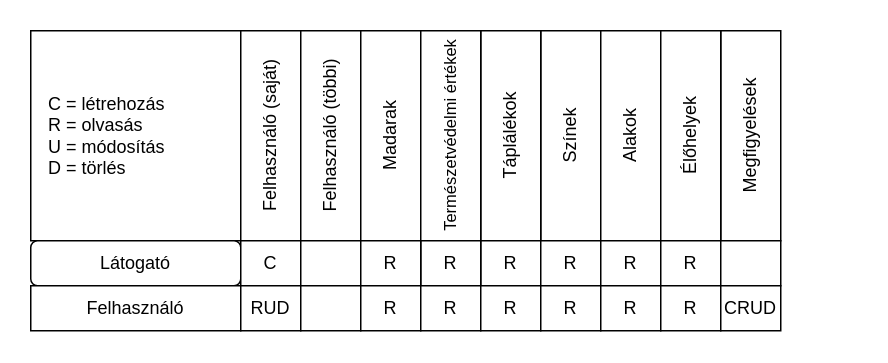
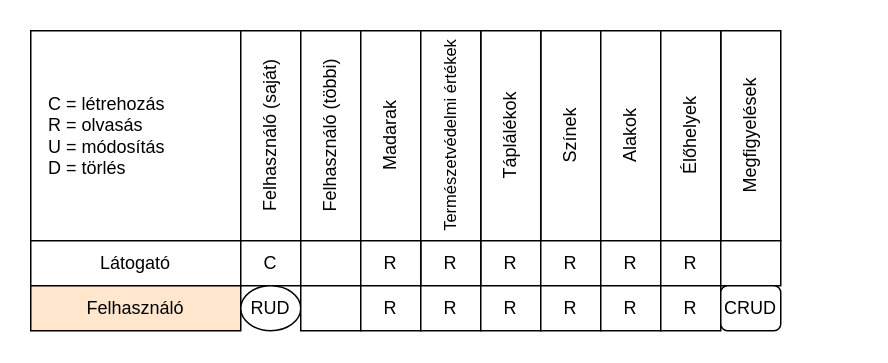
(136, 263) -> (136, 263)
(136, 308) -> (136, 308)
(271, 308) -> (271, 308)
(751, 308) -> (751, 308)
